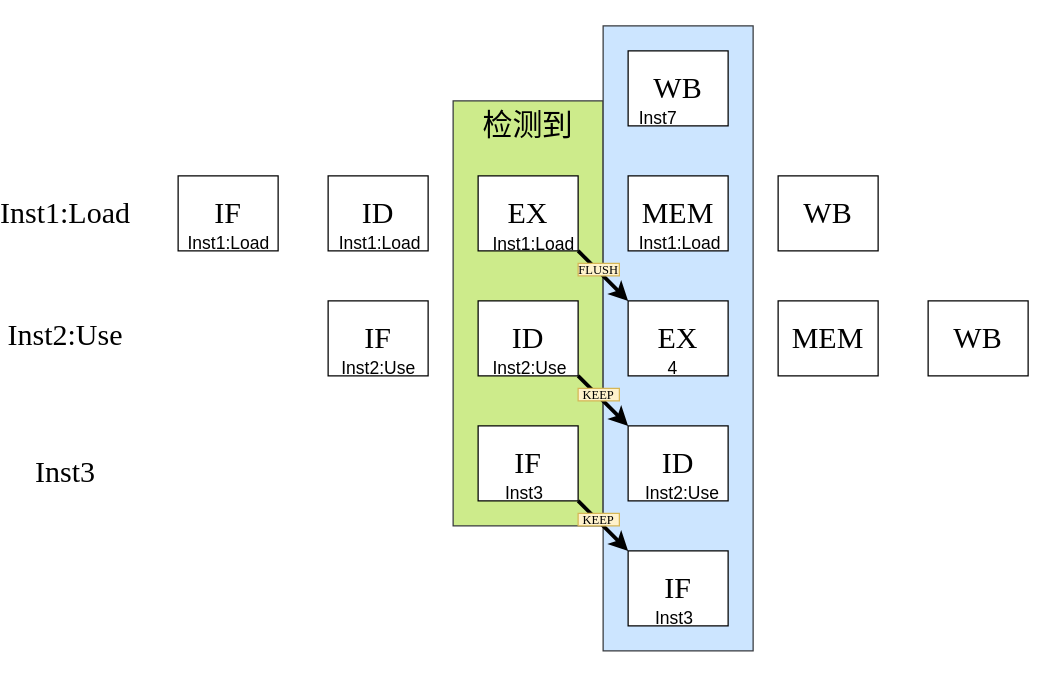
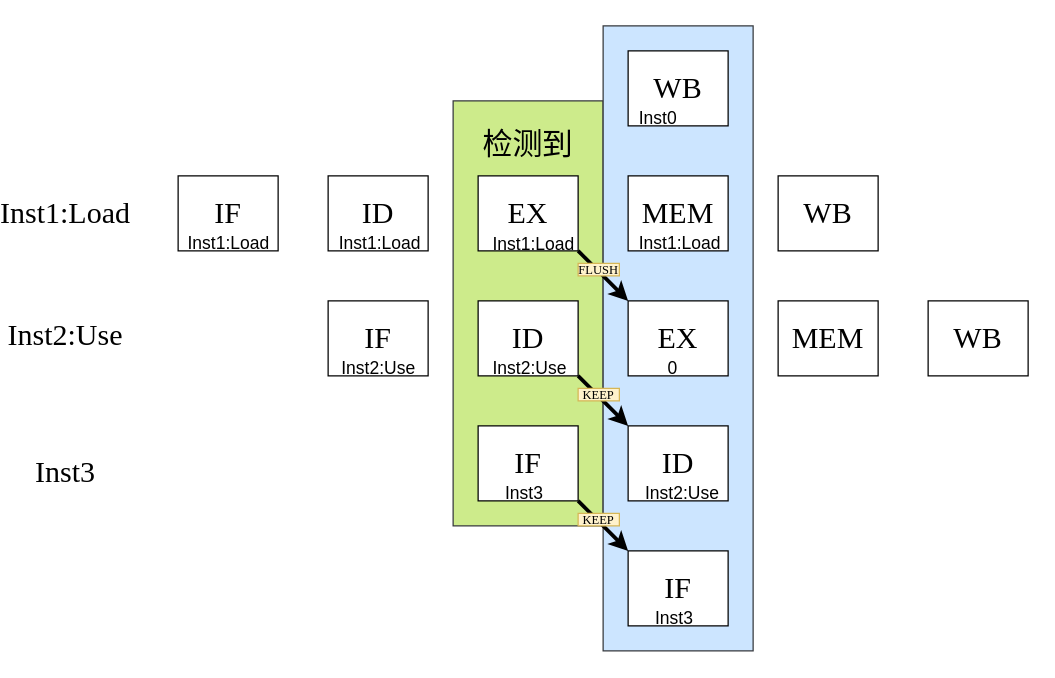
(681, 115) -> (681, 115)
(528, 126) -> (528, 144)
(677, 365) -> (677, 365)
